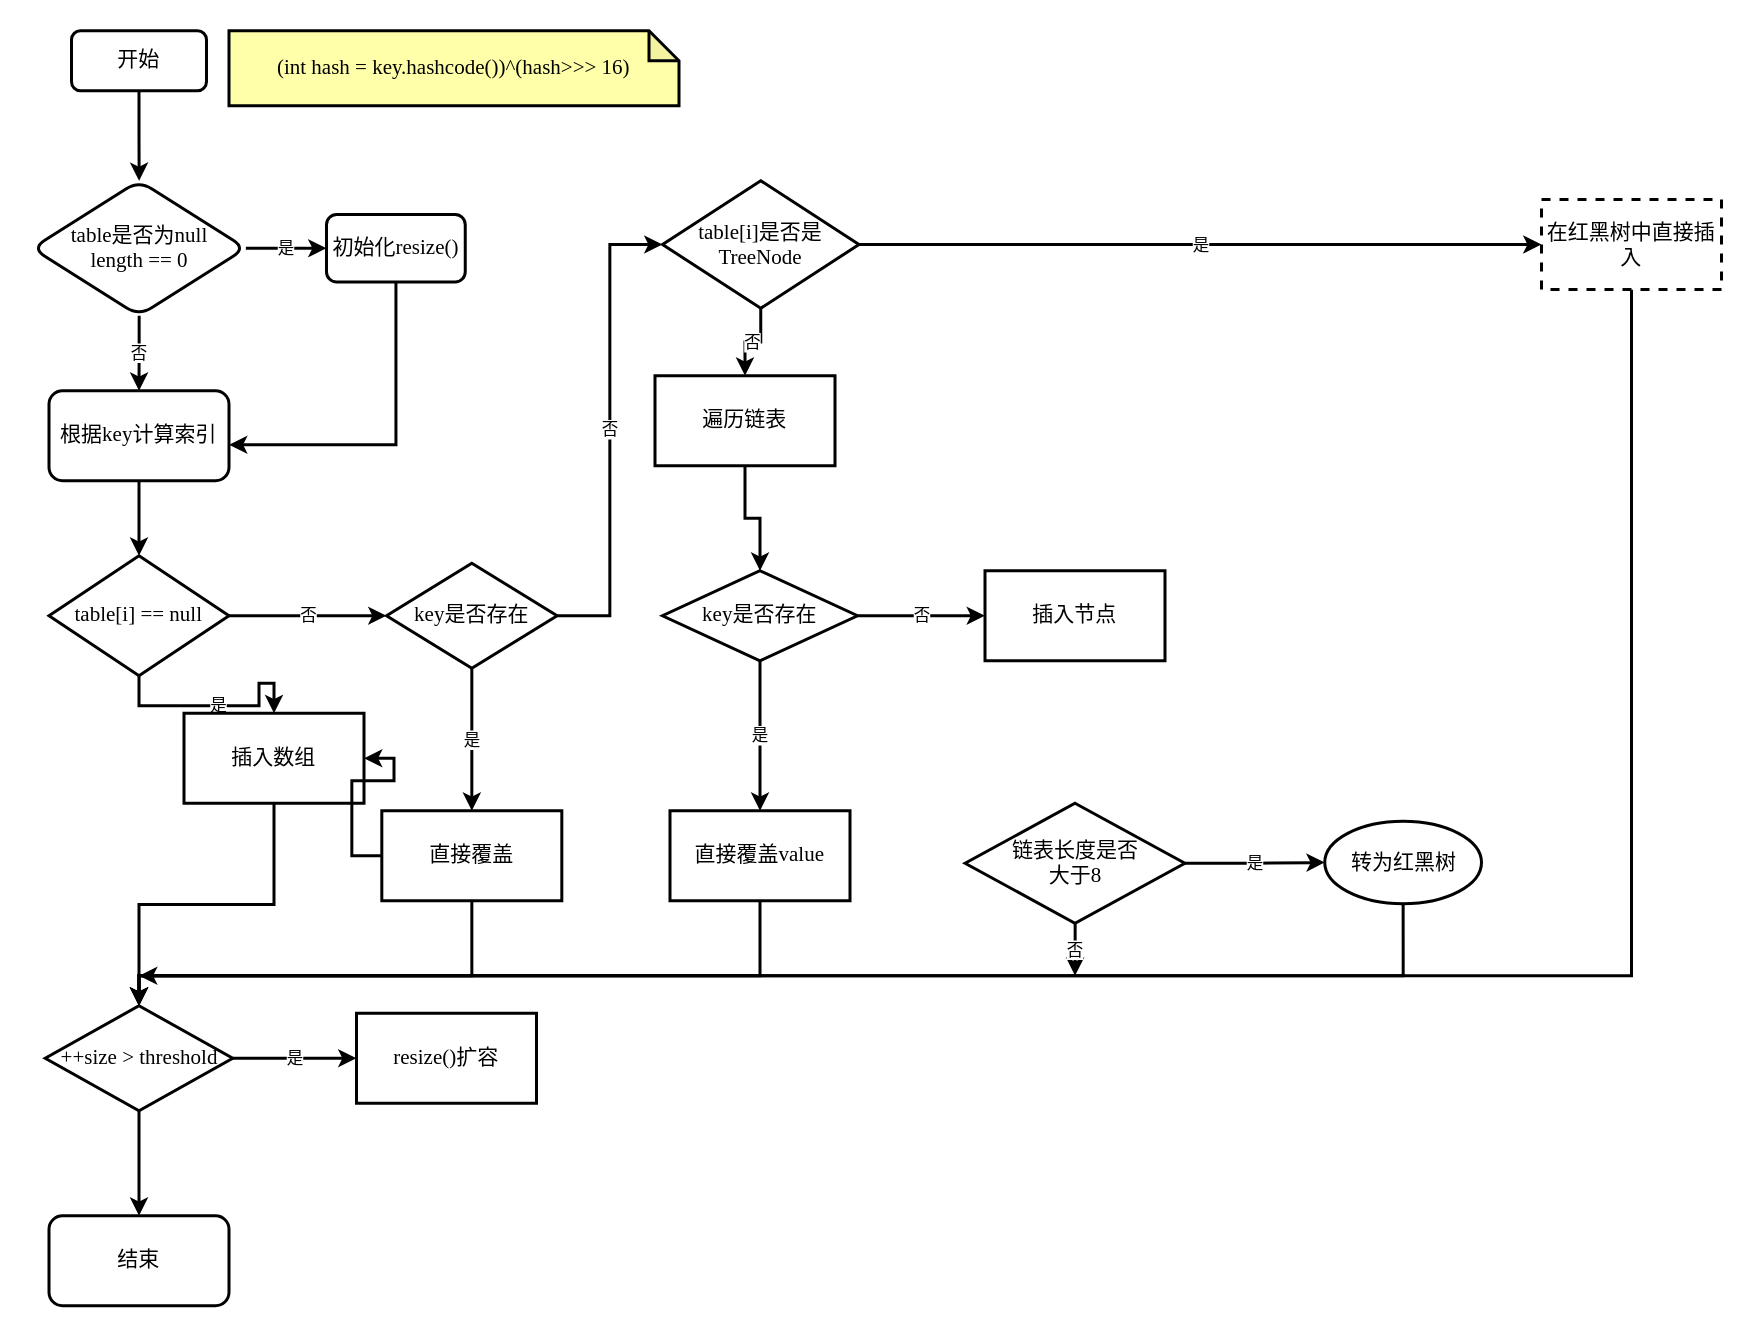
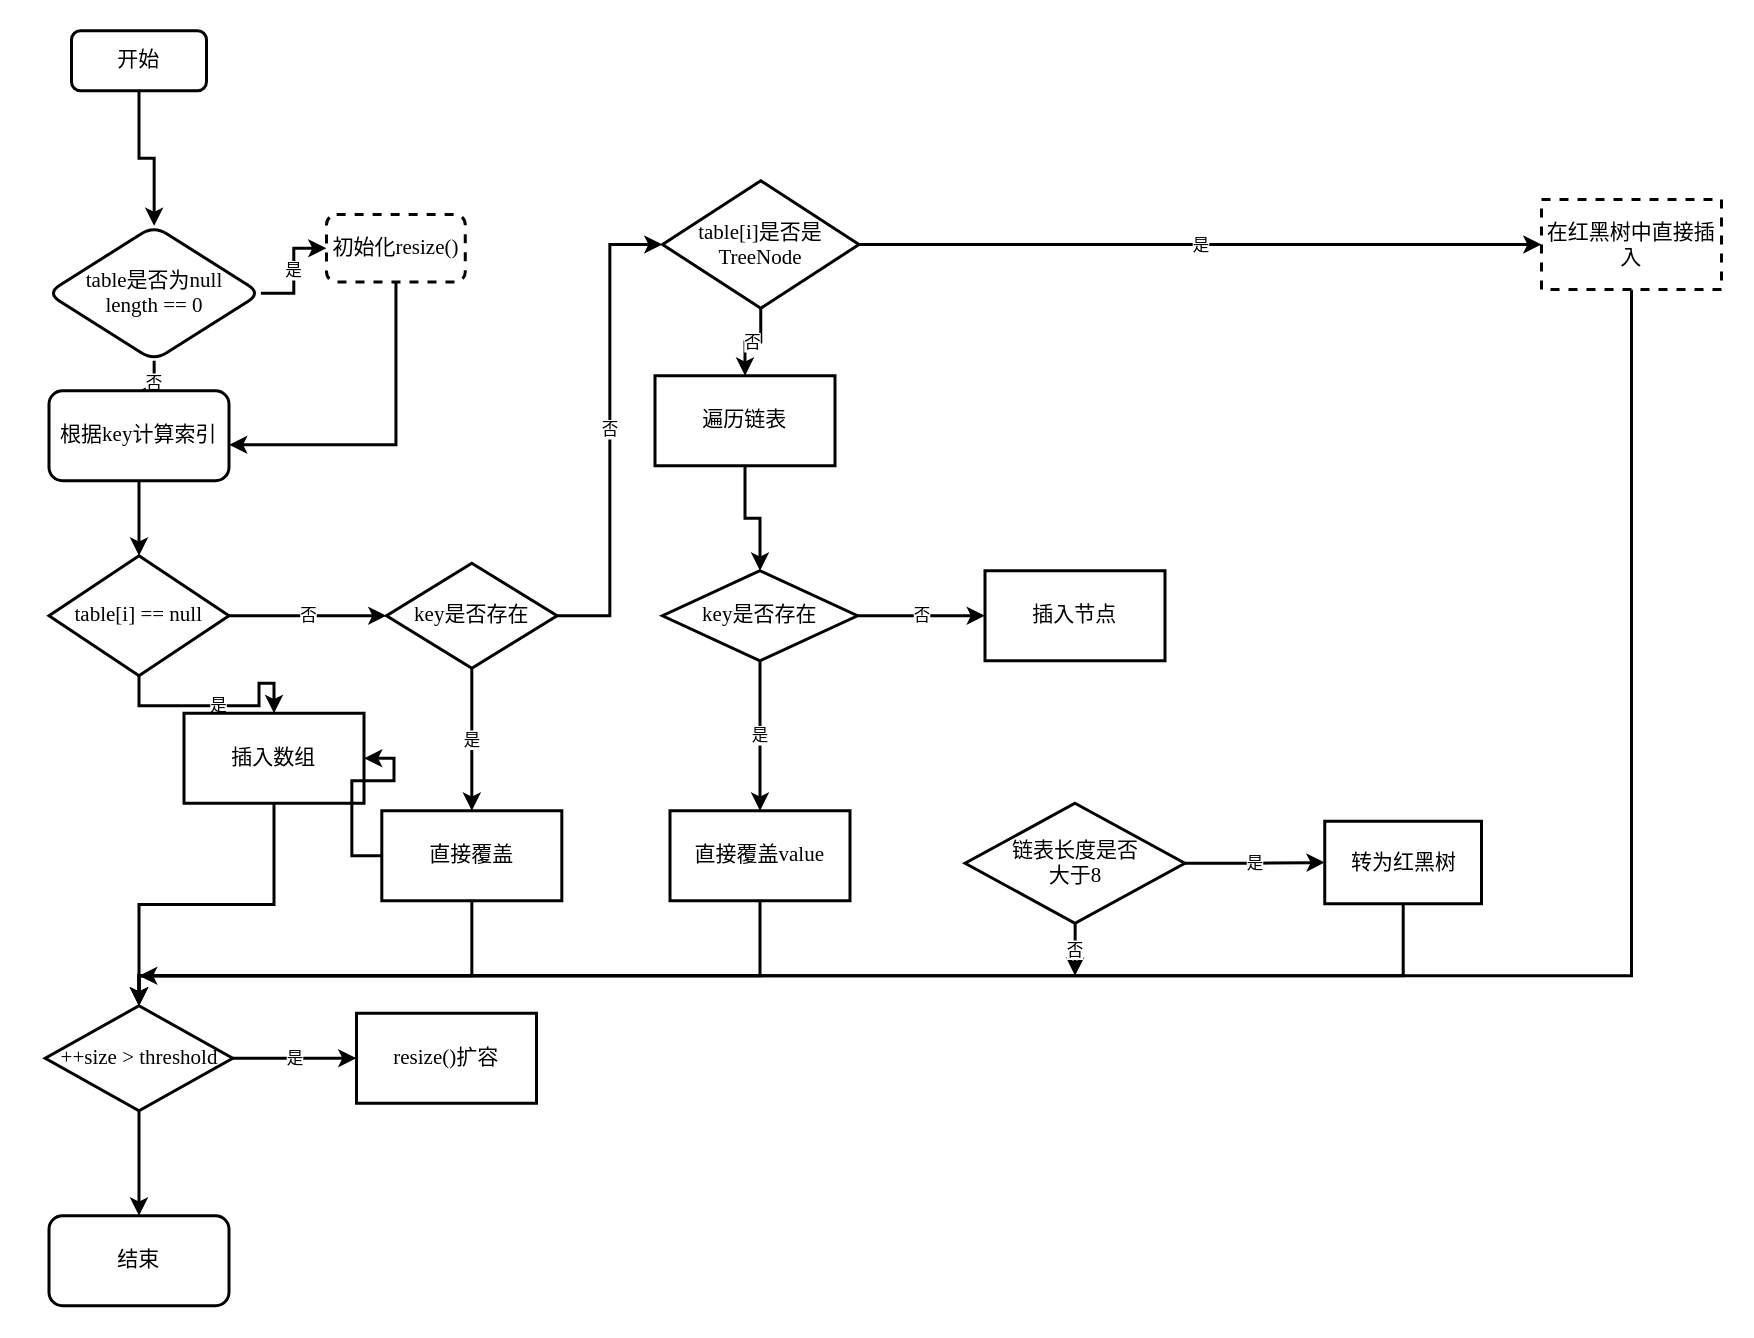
(454, 68) -> none
(139, 248) -> (154, 293)
(396, 248) -> (396, 248)
(1403, 863) -> (1403, 863)
